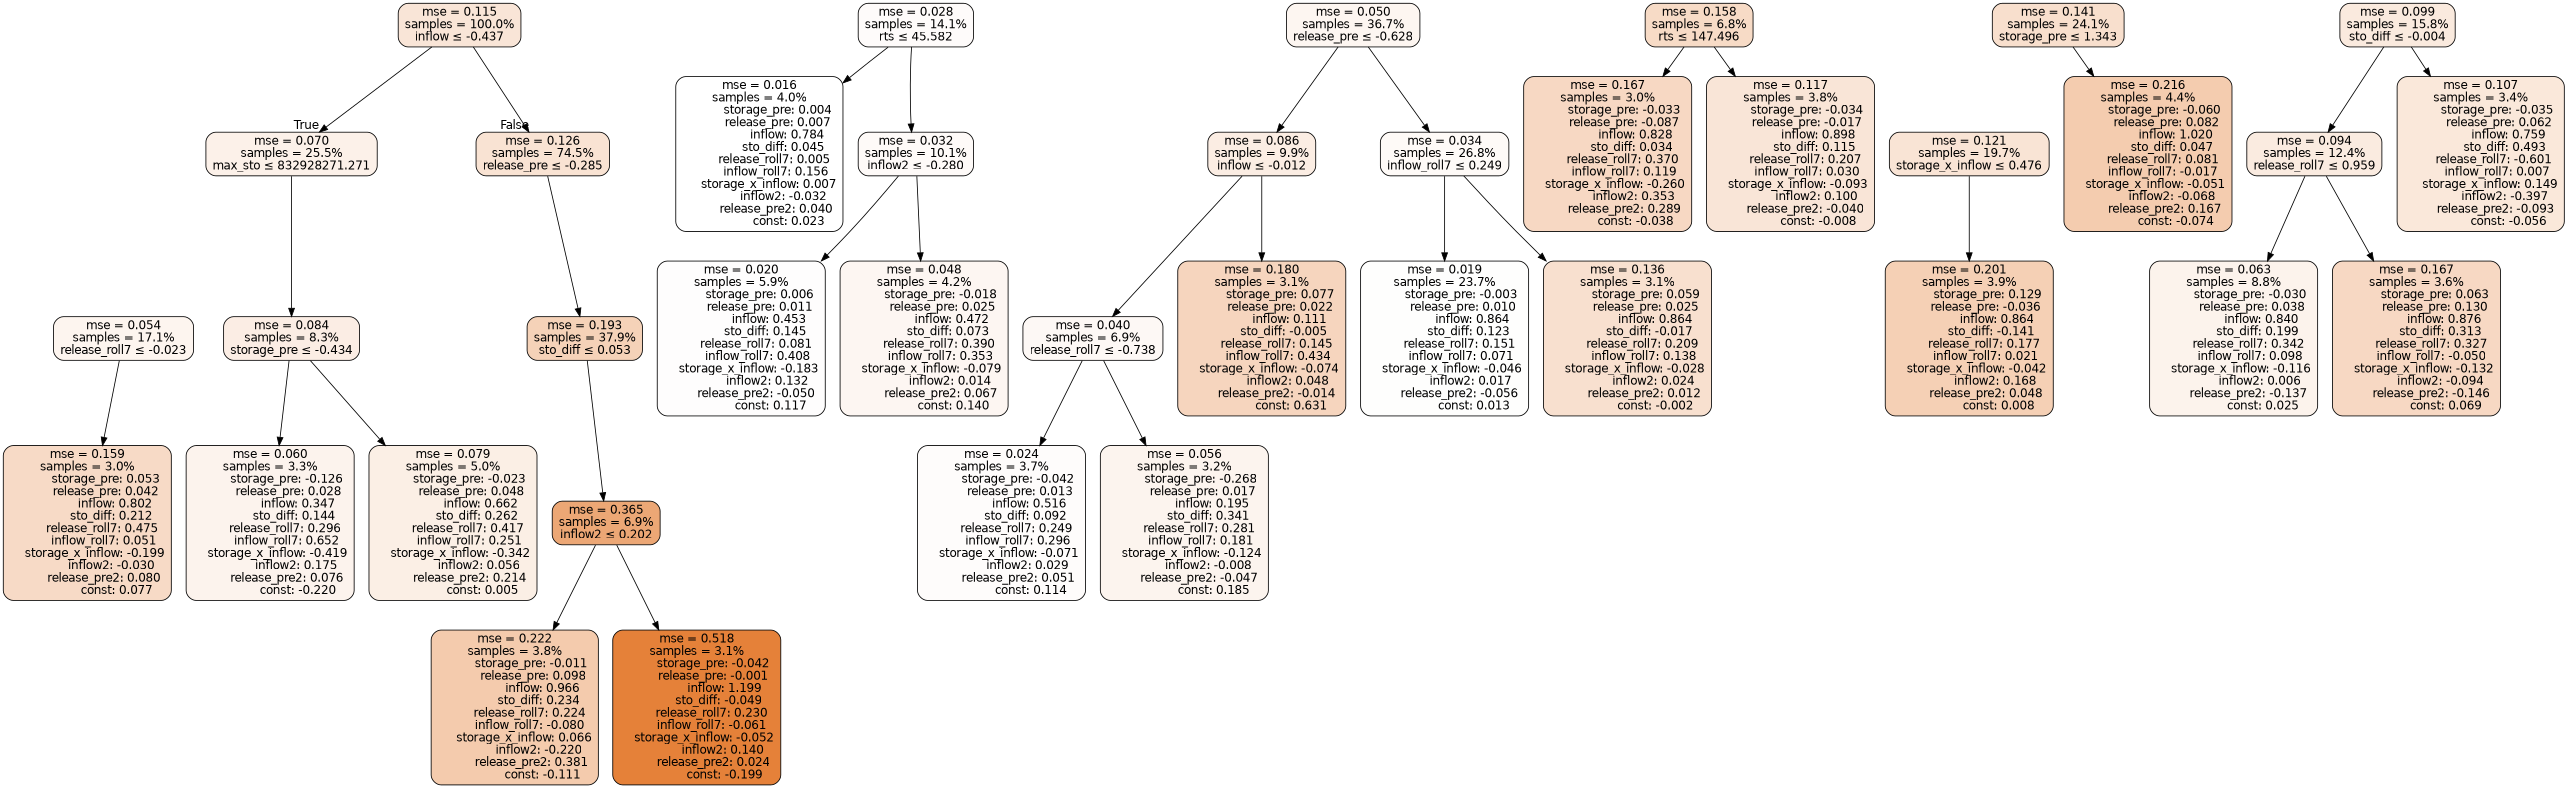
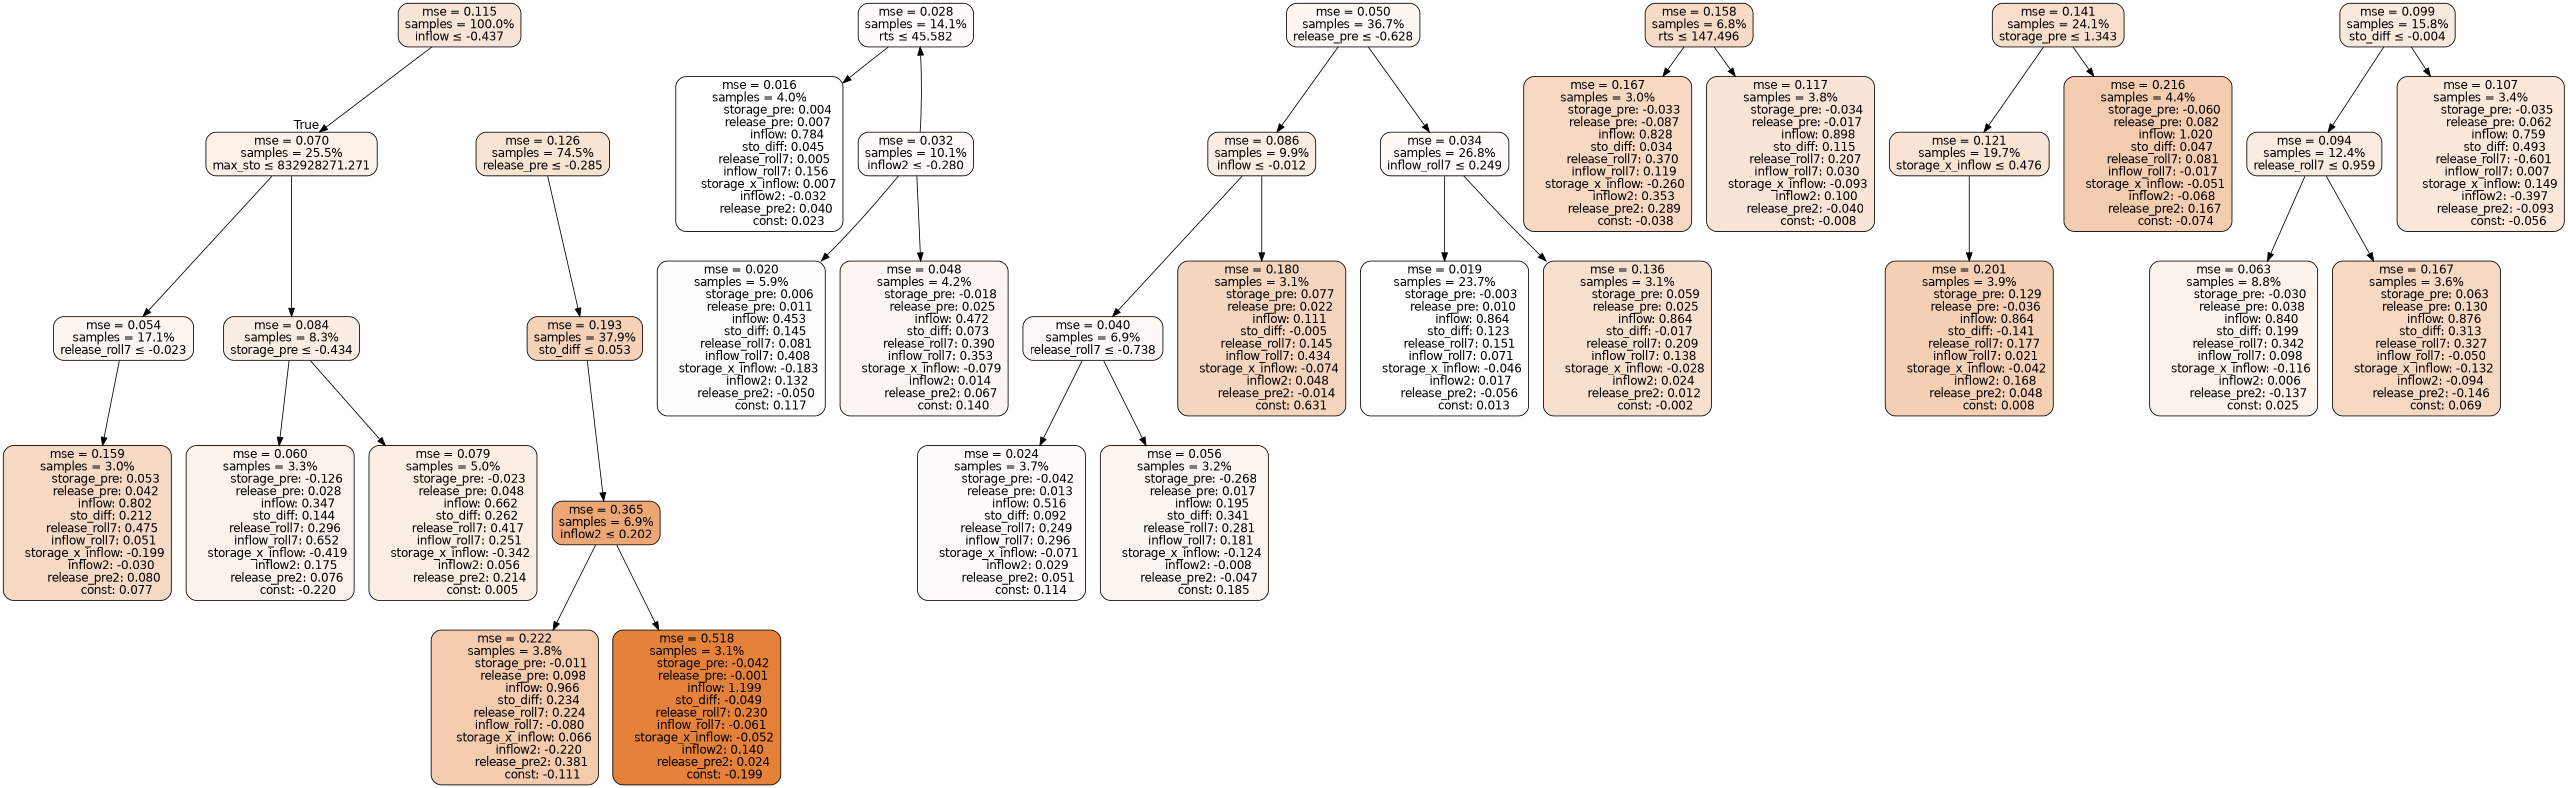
(910, 85) -> (921, 94)
(499, 86) -> none
none -> (2016, 86)
none -> (210, 243)
